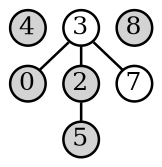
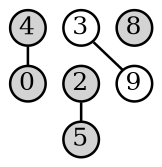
(54, 56) -> (28, 56)
(81, 56) -> none
(134, 84) -> (134, 84)
